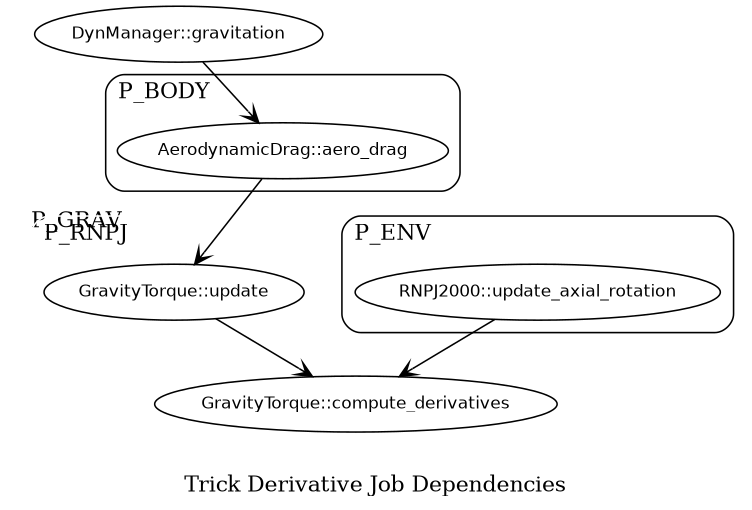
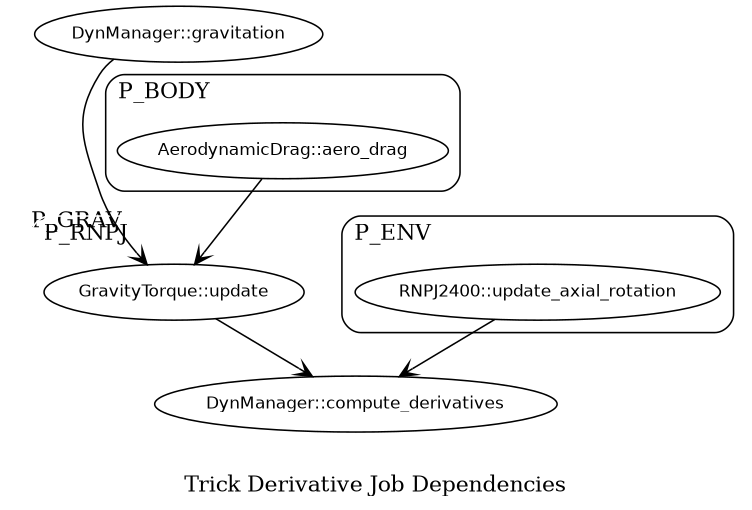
(225, 87) -> (88, 157)
(538, 292) -> (538, 292)
(356, 404) -> (356, 404)
